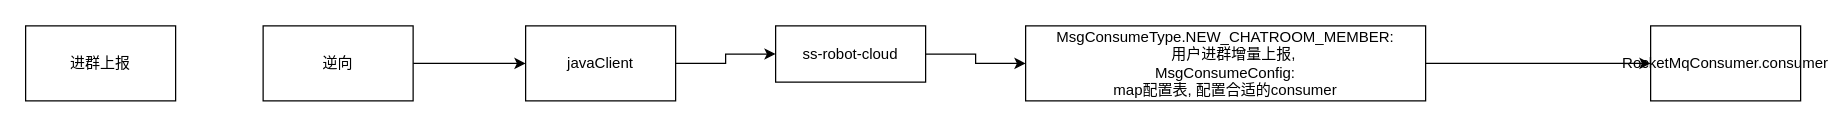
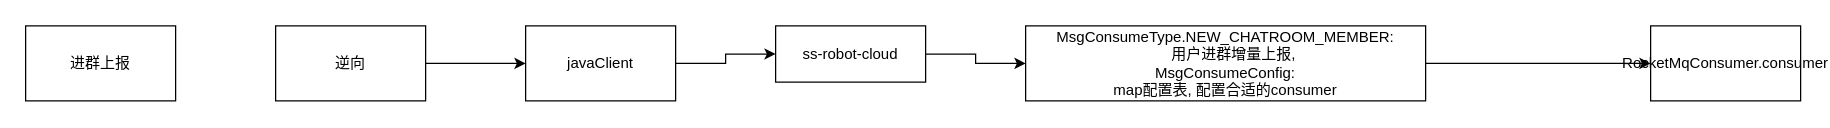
(338, 63) -> (351, 63)
